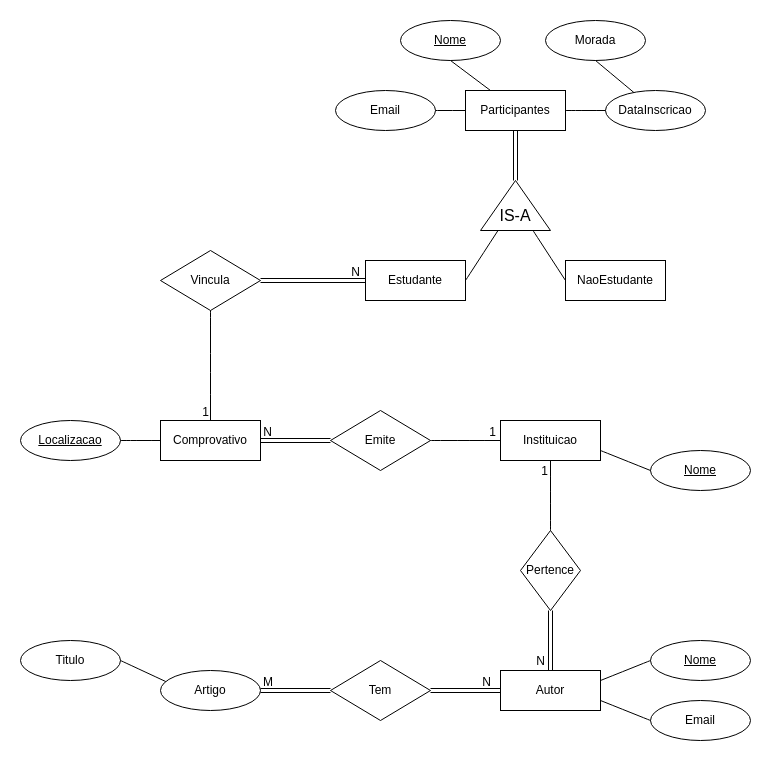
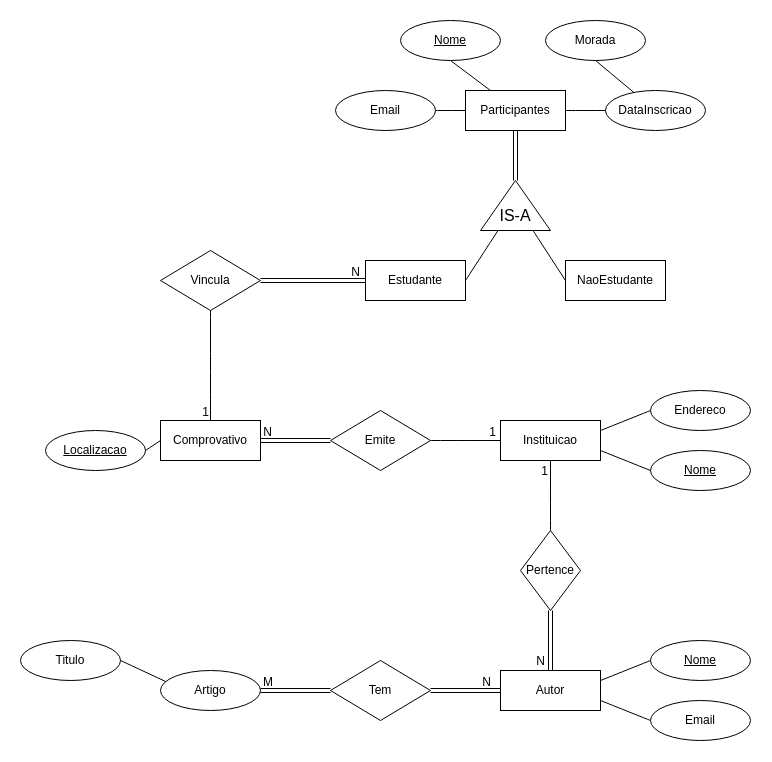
none -> (701, 411)
none -> (624, 421)
(71, 441) -> (96, 451)
